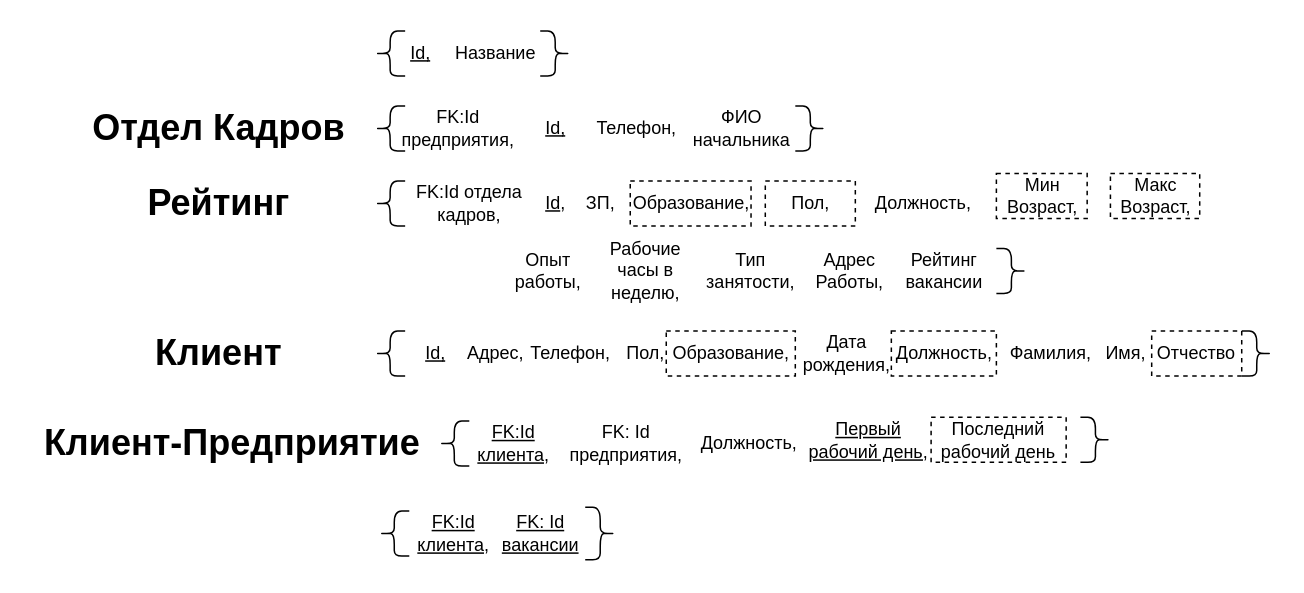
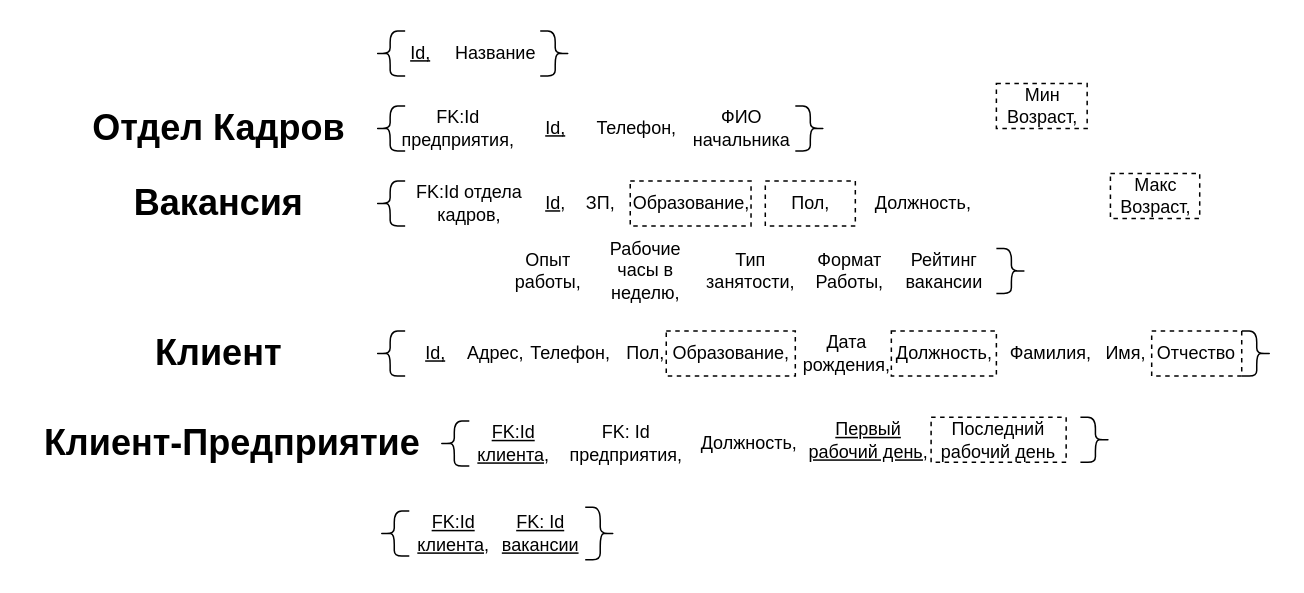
(1041, 196) -> (1041, 106)
(219, 203) -> (219, 203)
(850, 271) -> (850, 271)
